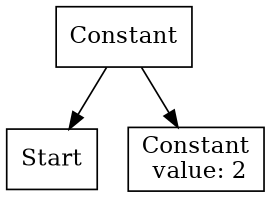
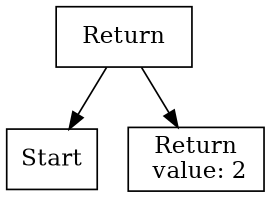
(124, 37) -> (124, 37)
(196, 159) -> (196, 159)
